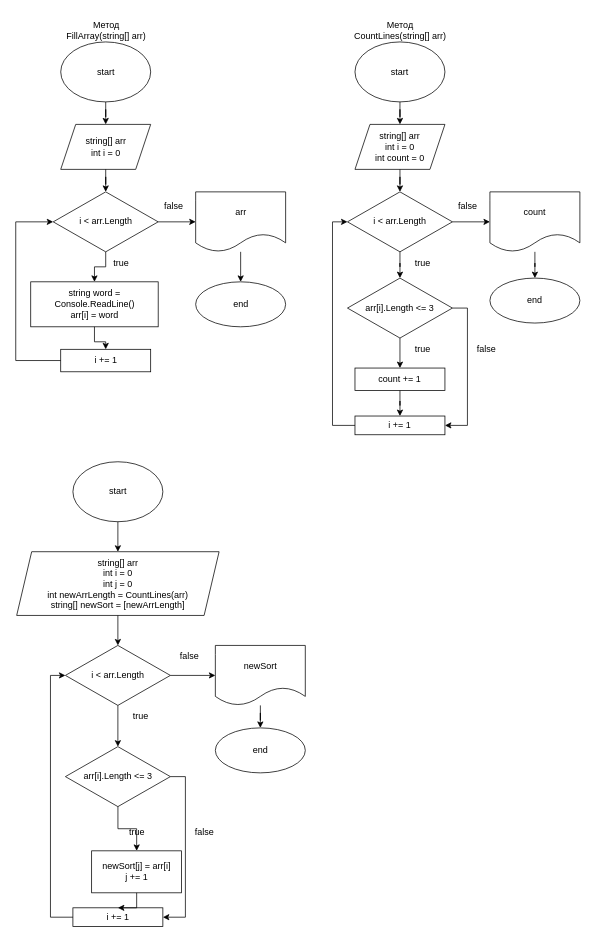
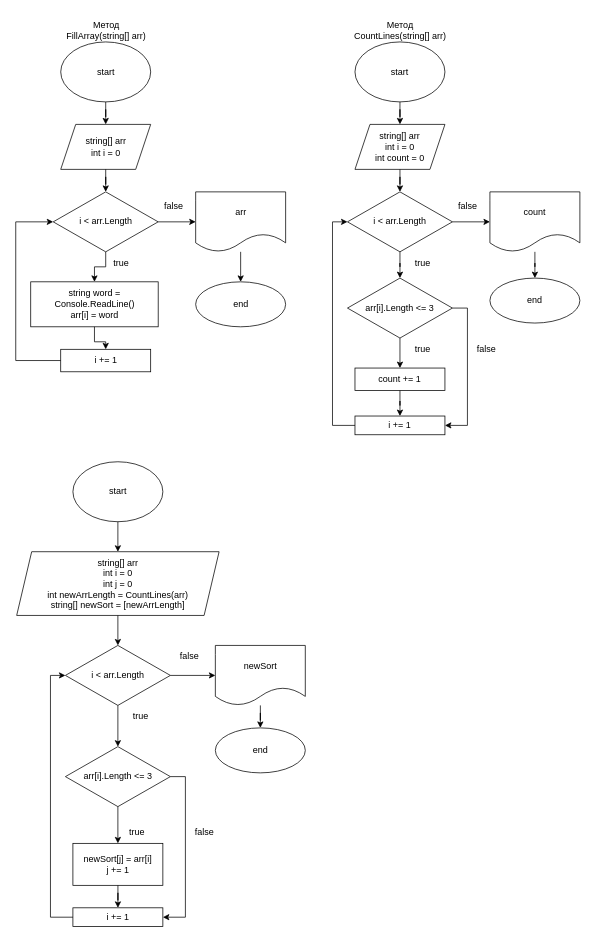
(137, 872) -> (118, 864)
